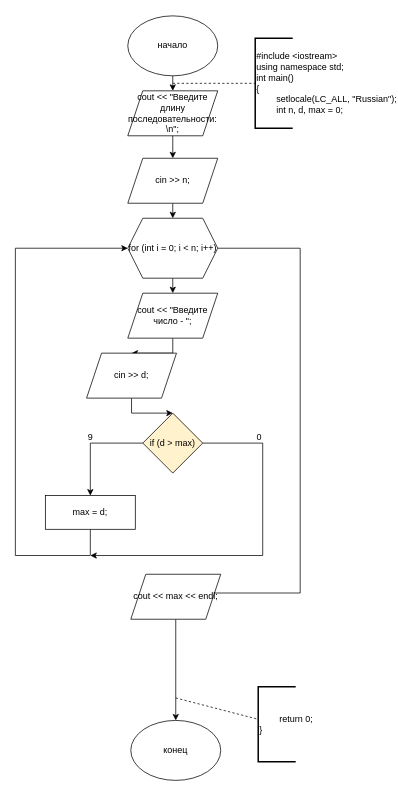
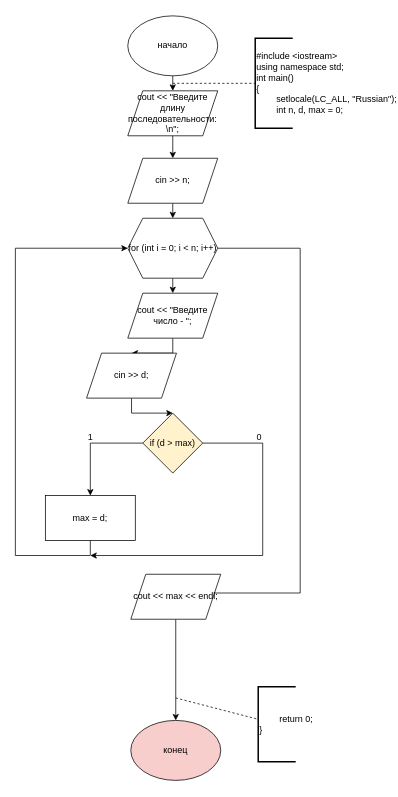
(91, 438) -> (91, 438)
(90, 512) -> (90, 518)
(176, 750) -> (176, 750)
